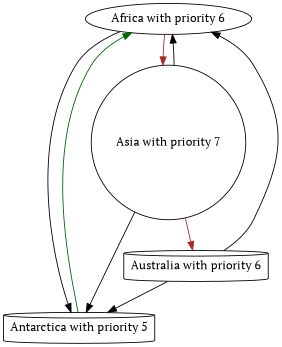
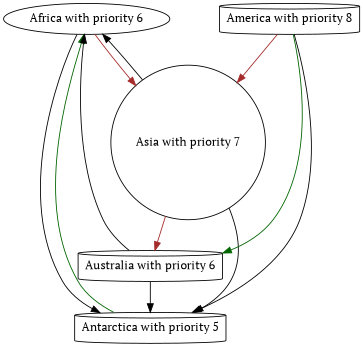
none -> (290, 19)
